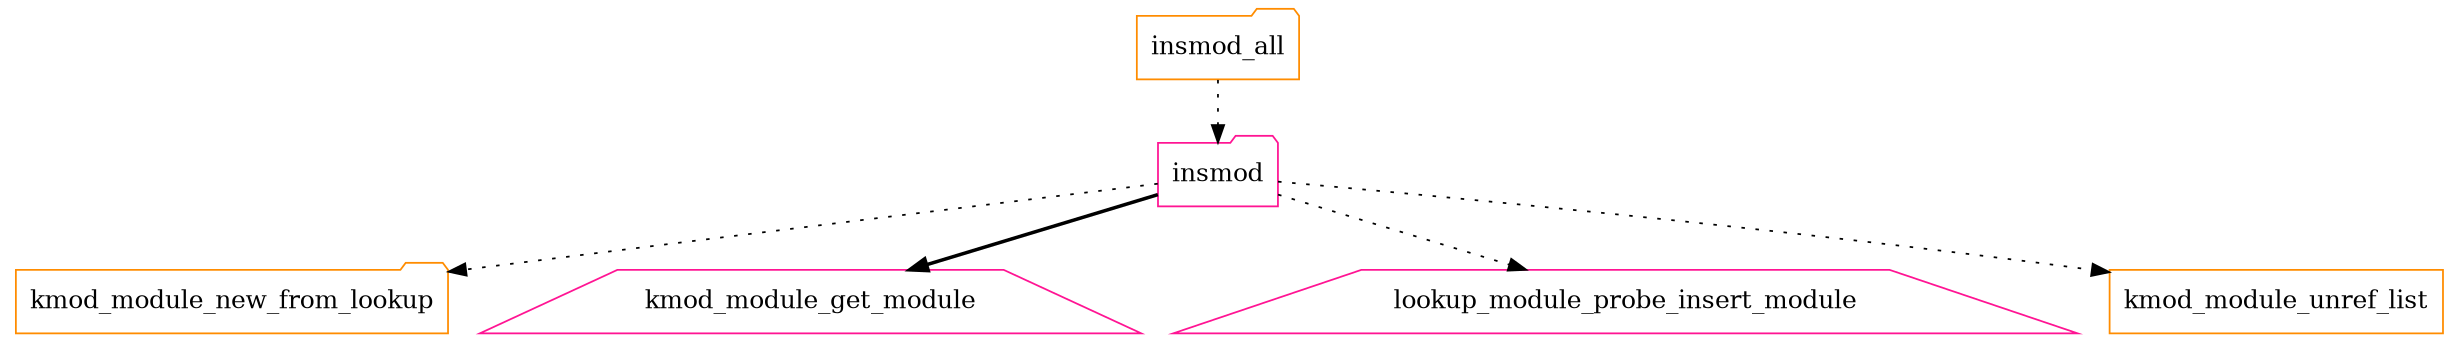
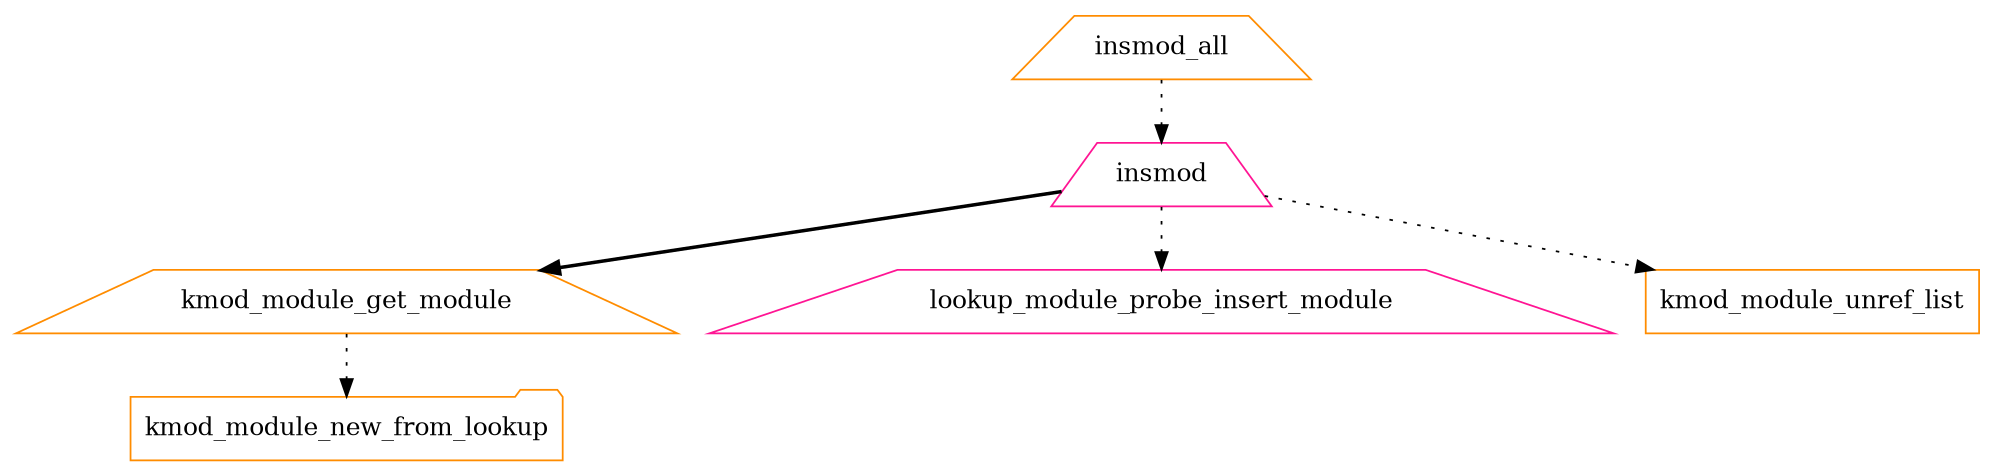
(1218, 48) -> (1162, 48)
(1218, 175) -> (1162, 175)
(812, 226) -> (347, 356)
(811, 302) -> (347, 302)
